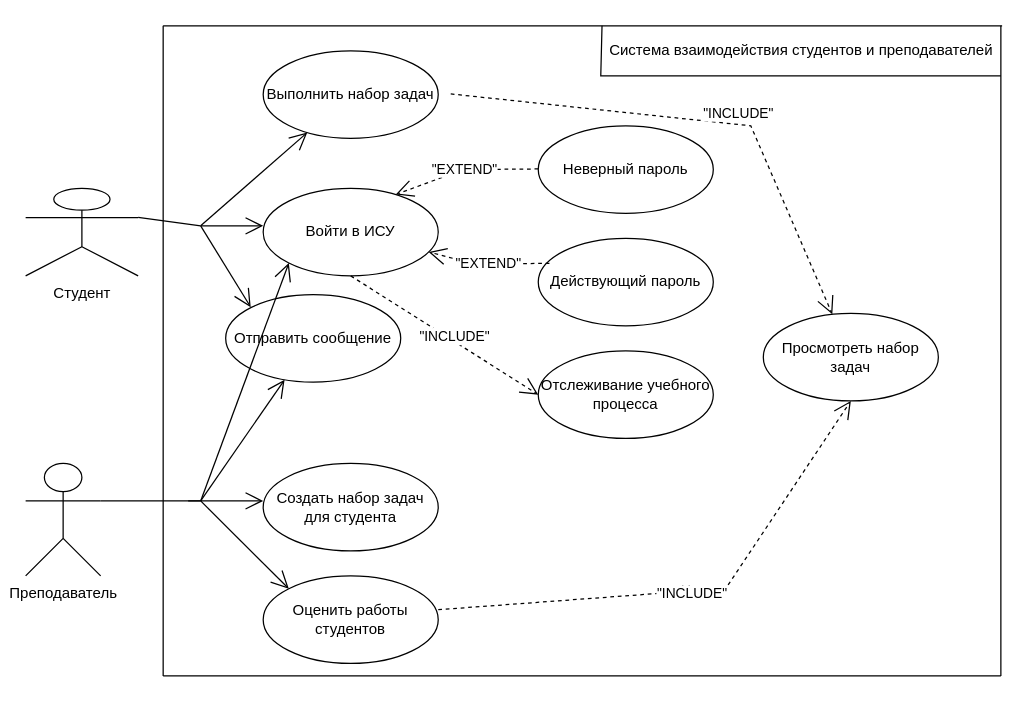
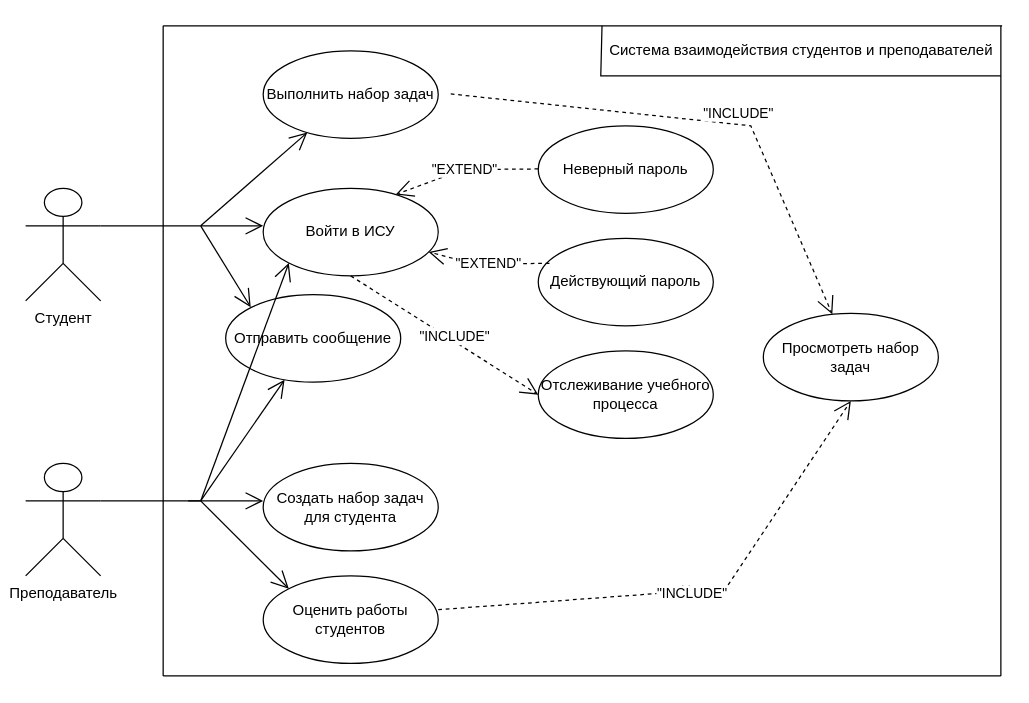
(82, 232) -> (63, 244)
